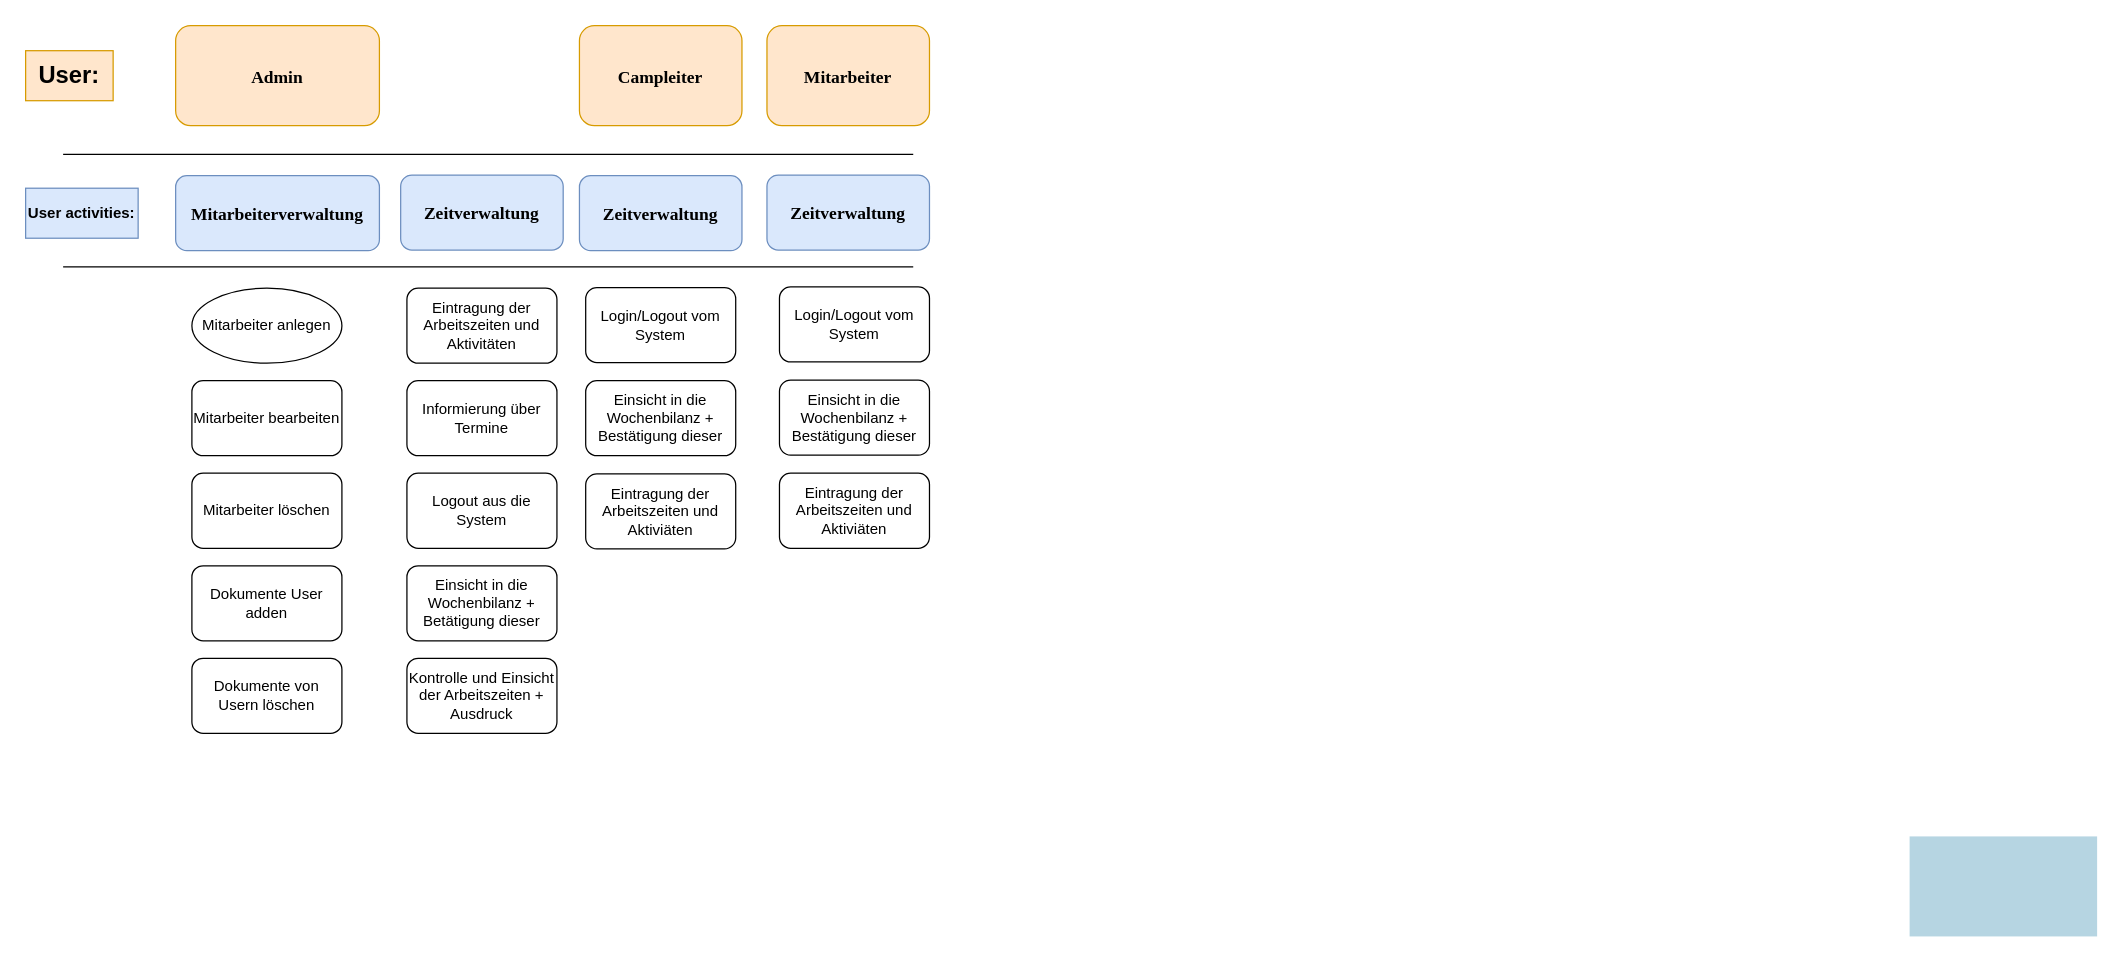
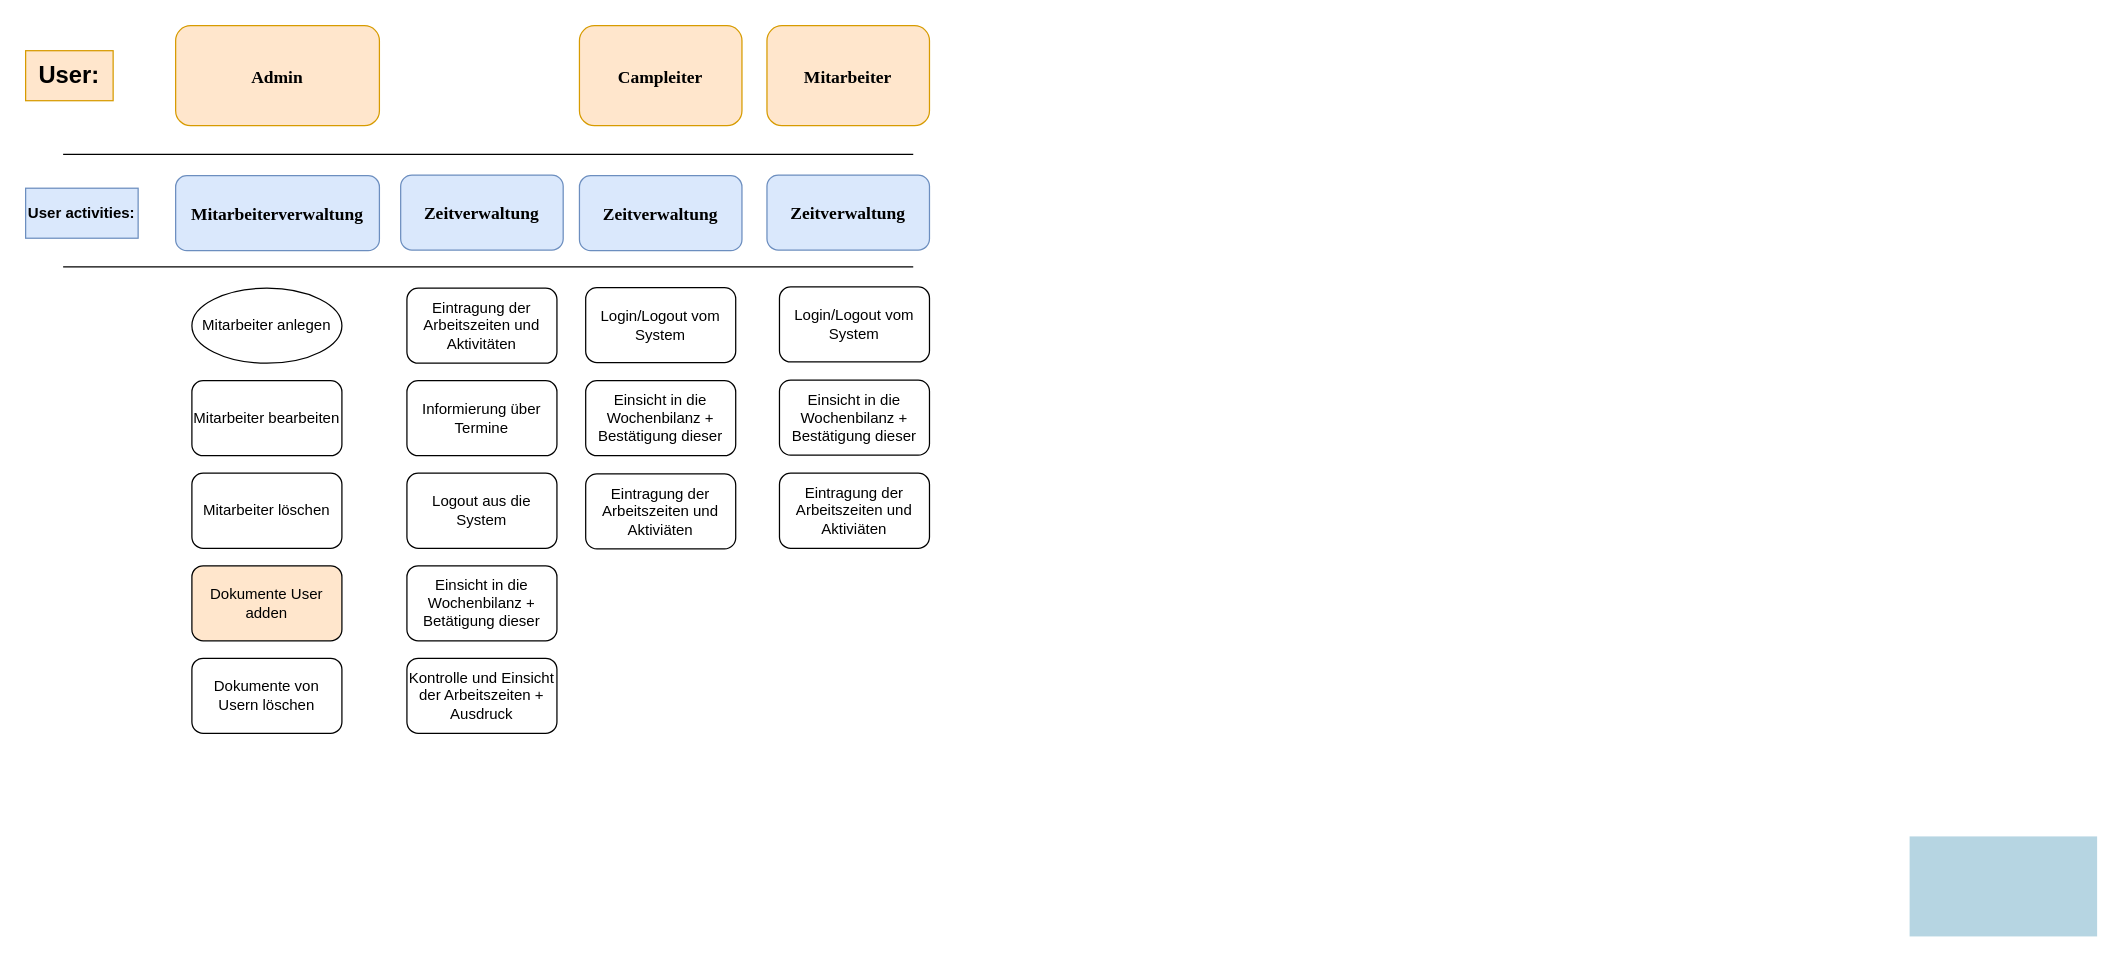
(267, 603) -> (267, 603)
